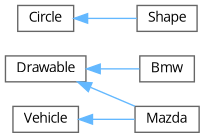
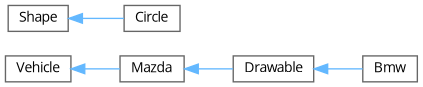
(112, 18) -> (103, 18)
(113, 97) -> (216, 69)
